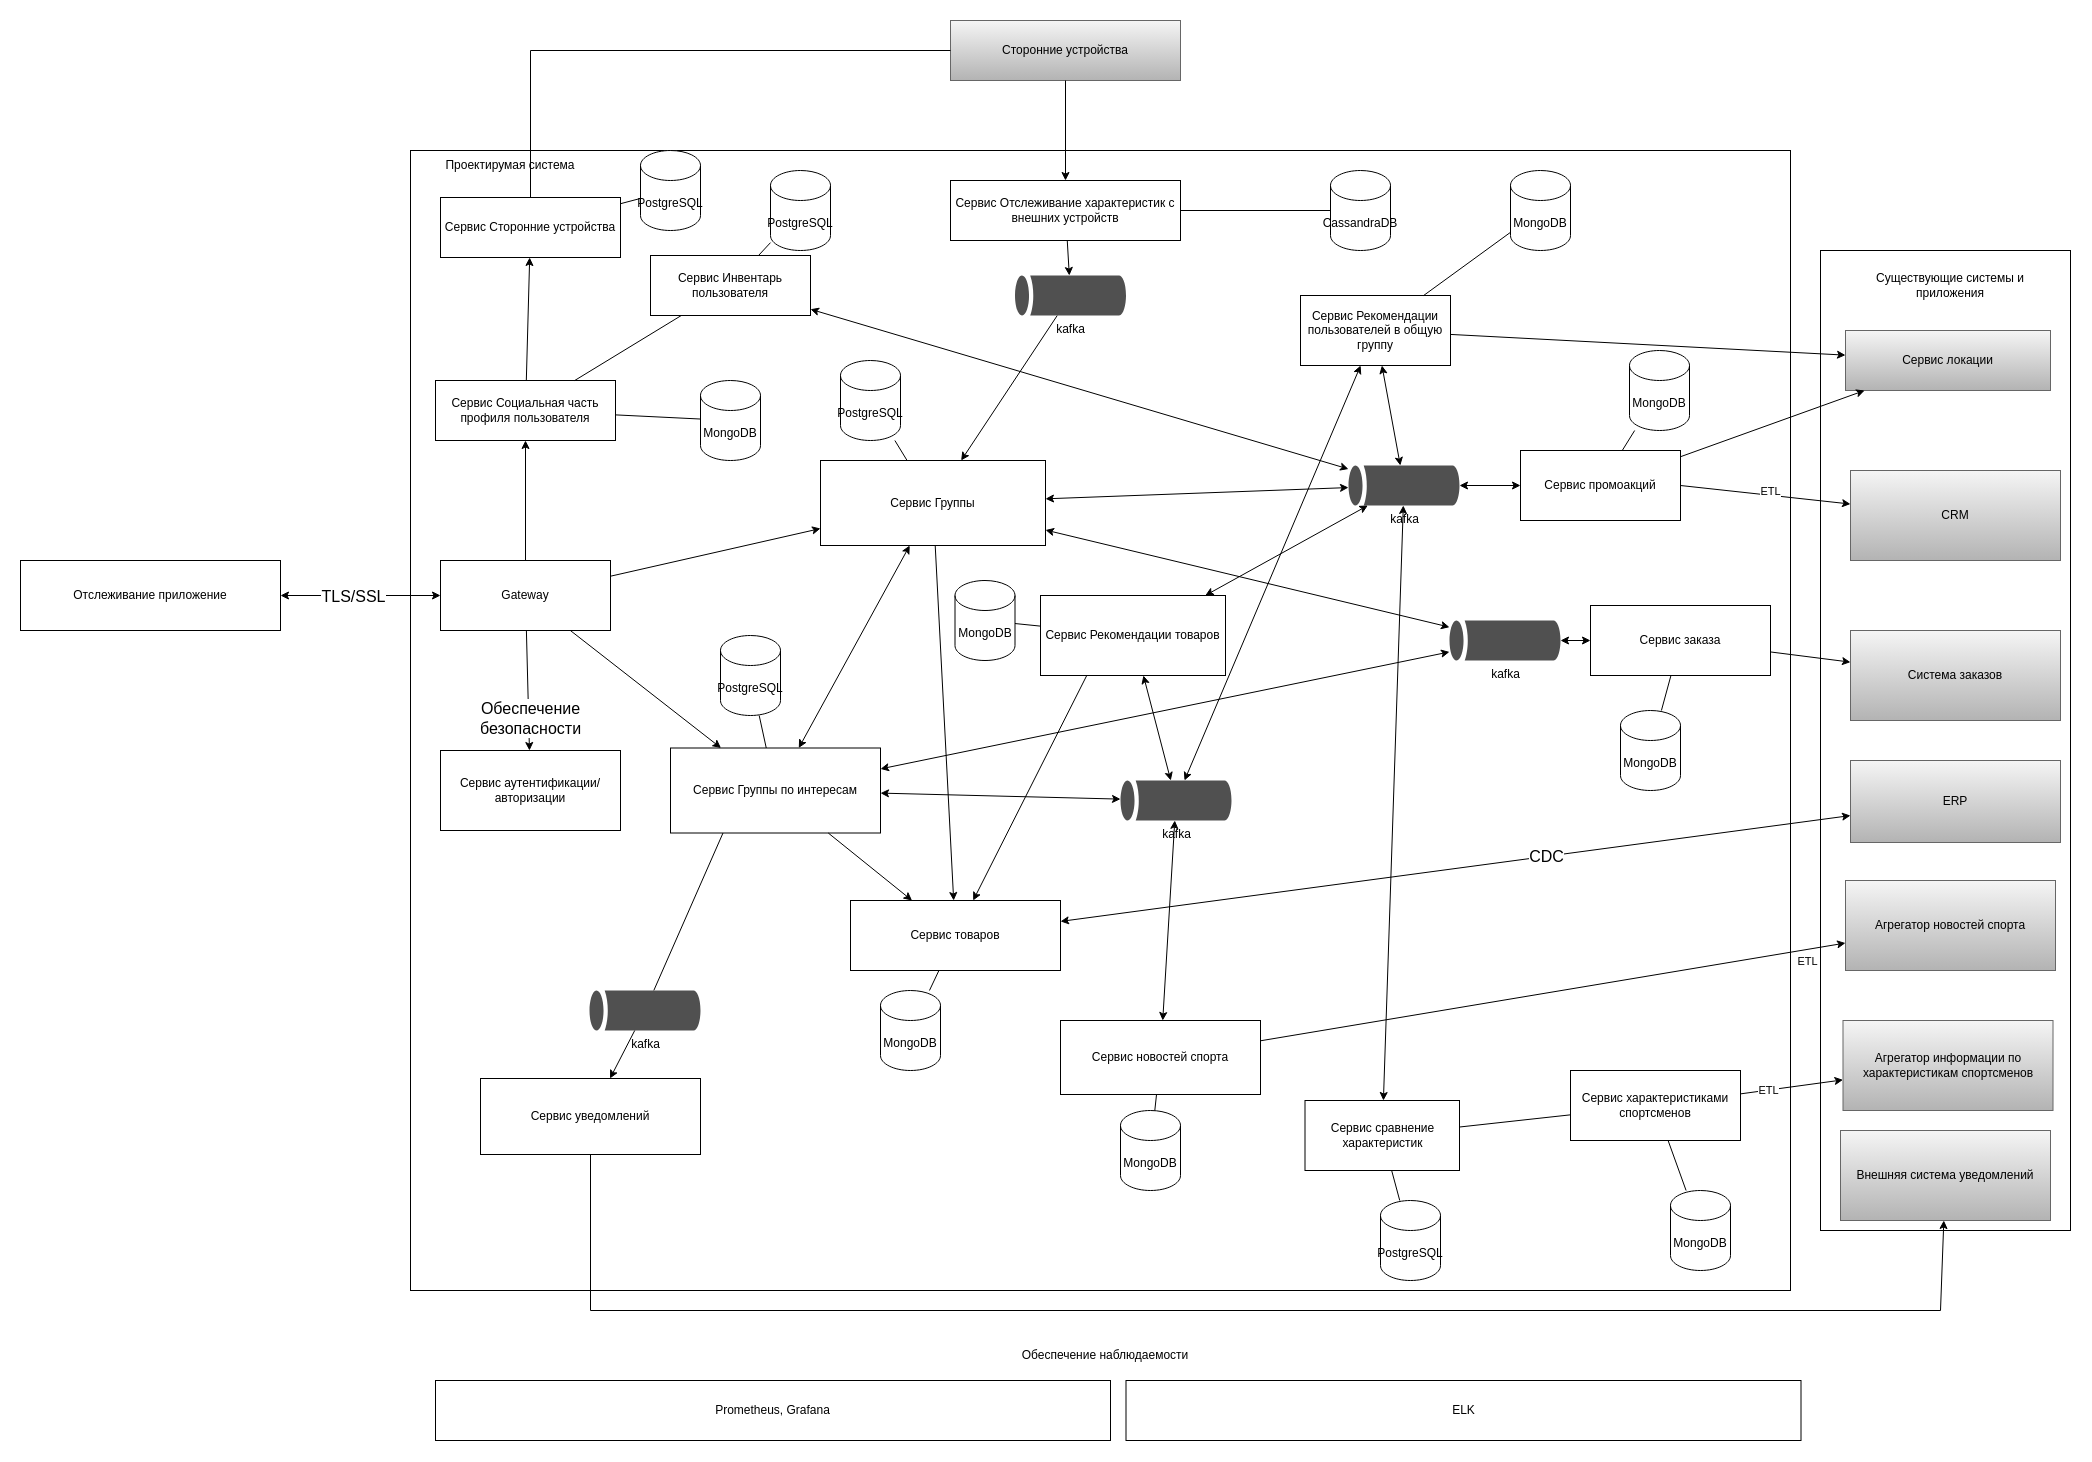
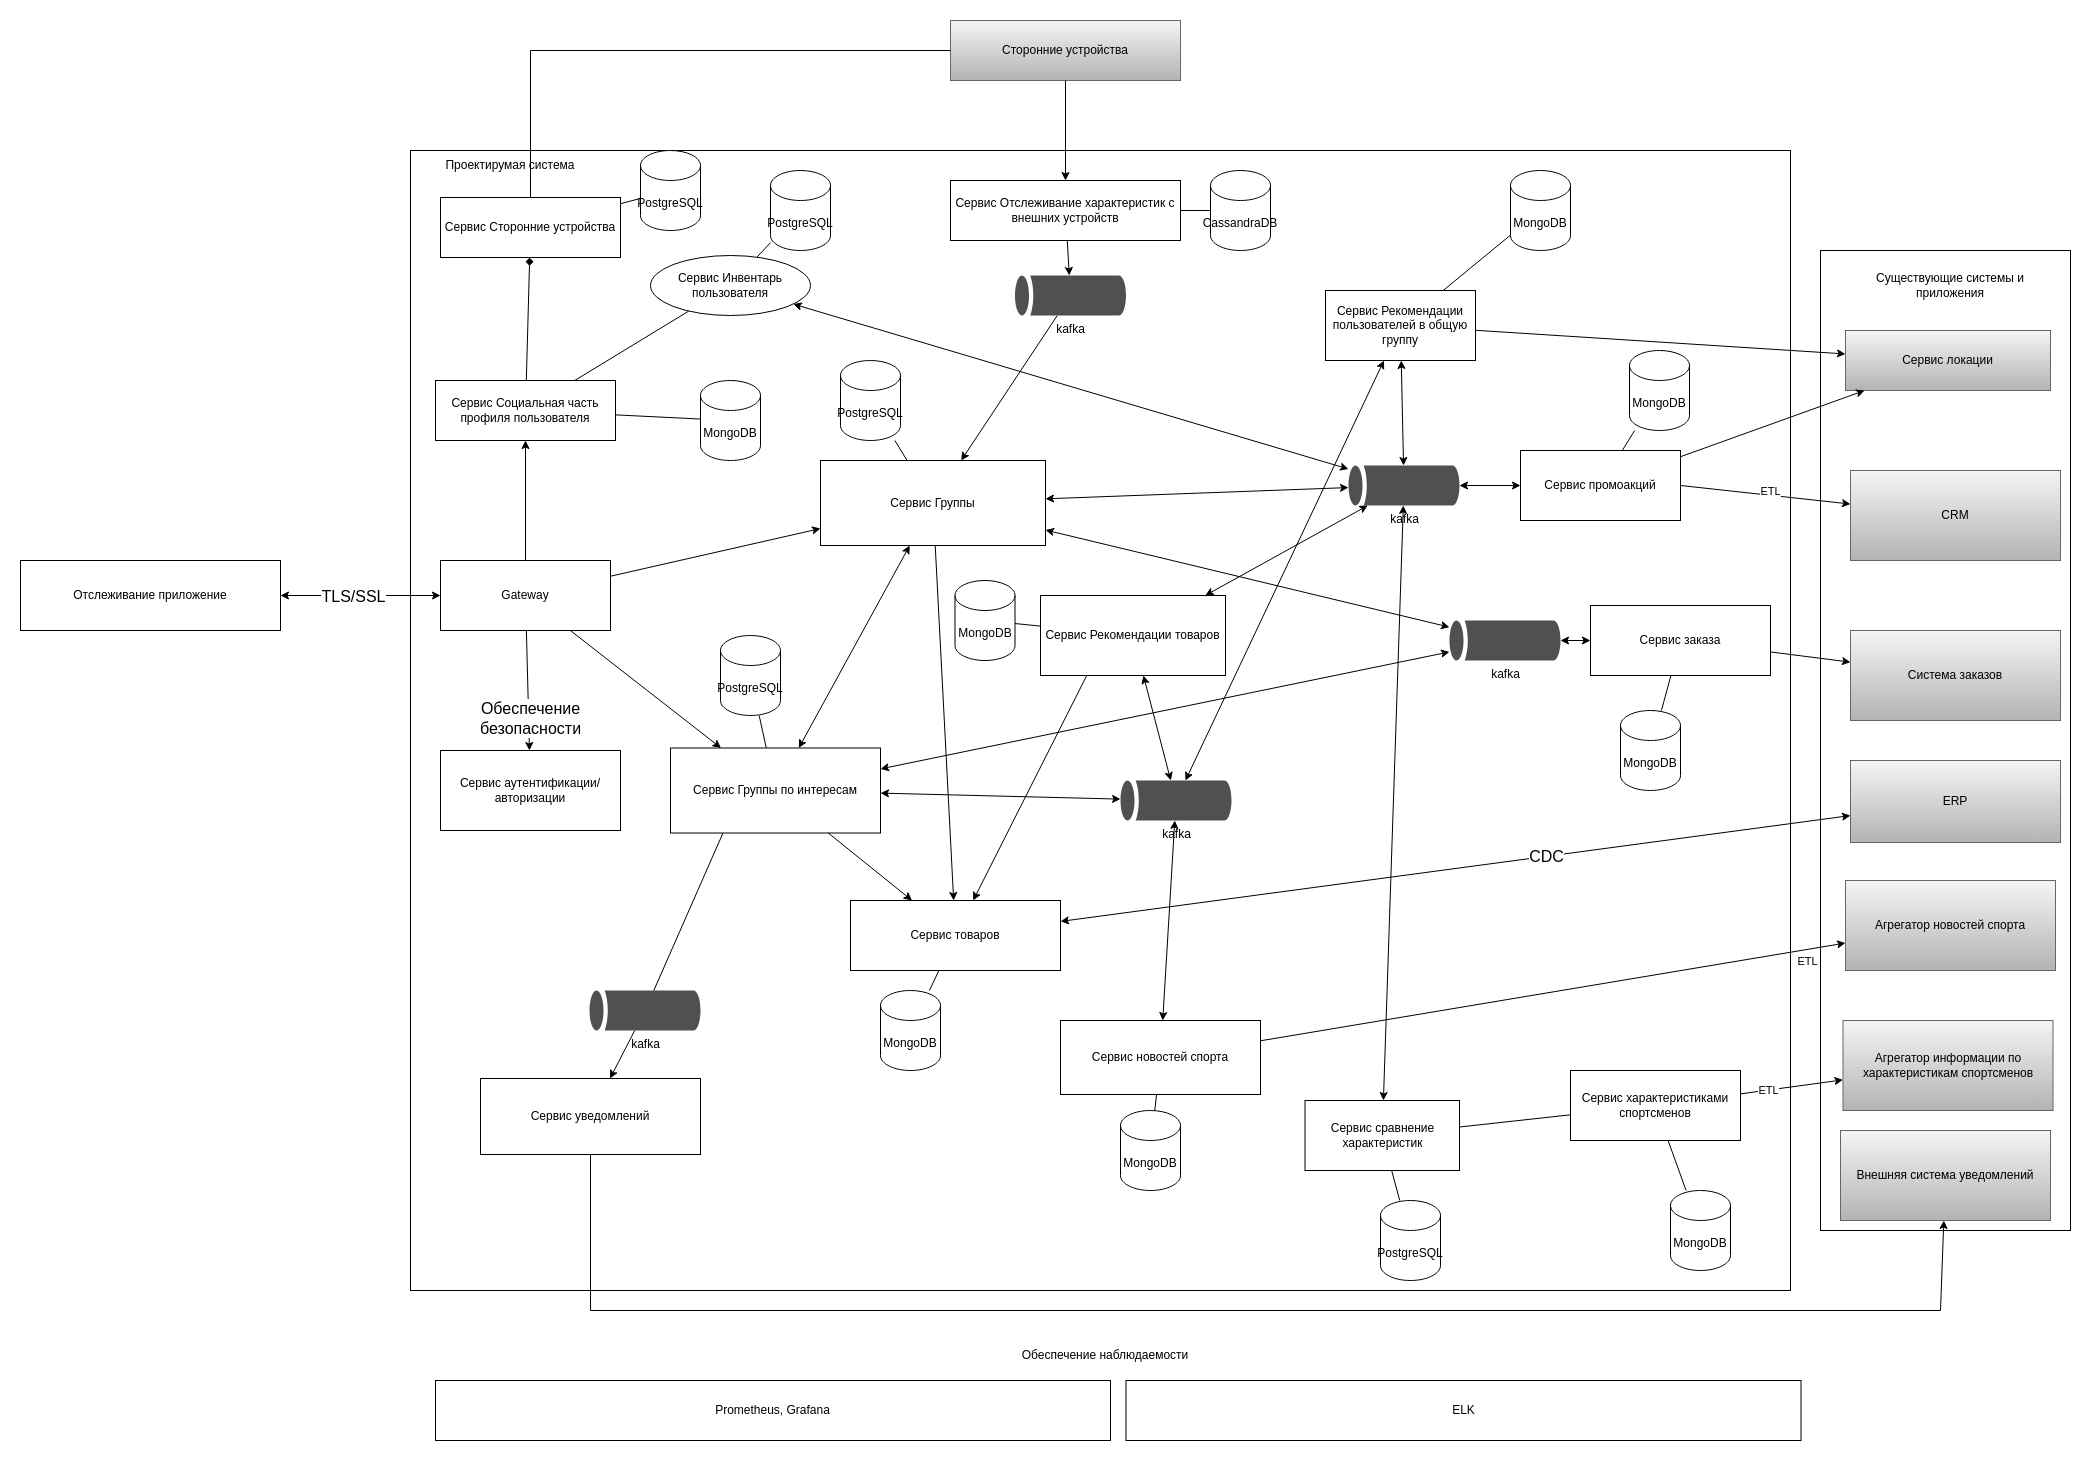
(1361, 211) -> (1241, 211)
(529, 265) -> (529, 266)
(731, 286) -> (731, 286)
(1376, 331) -> (1401, 326)
